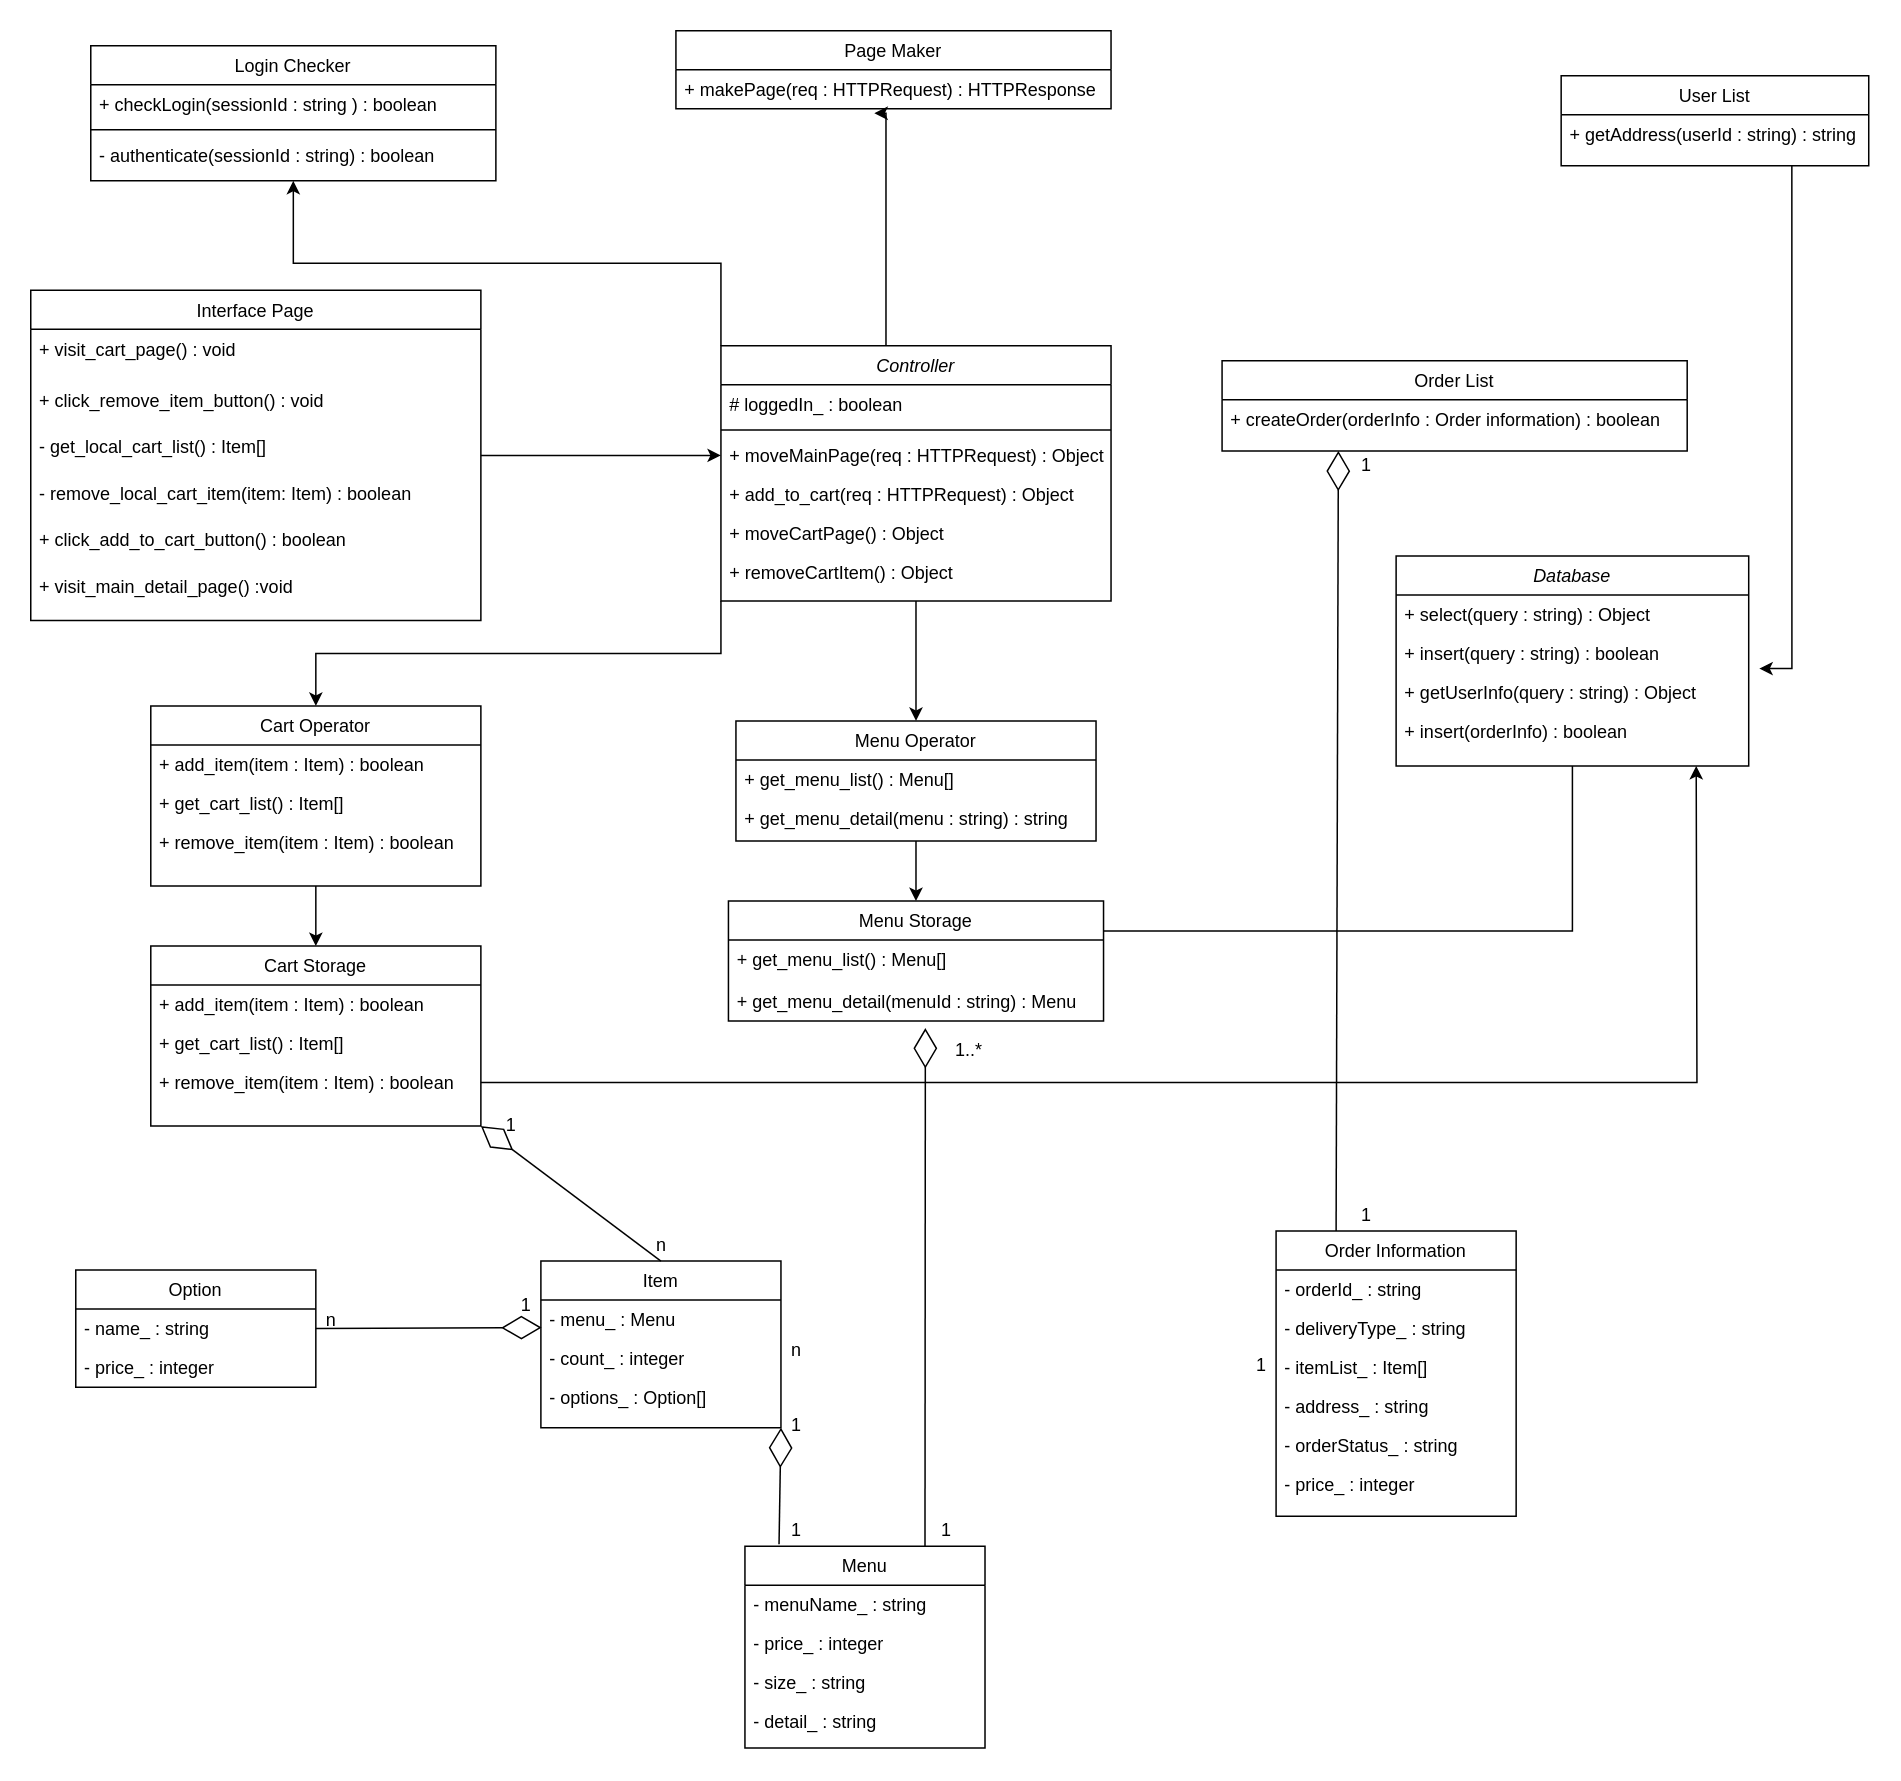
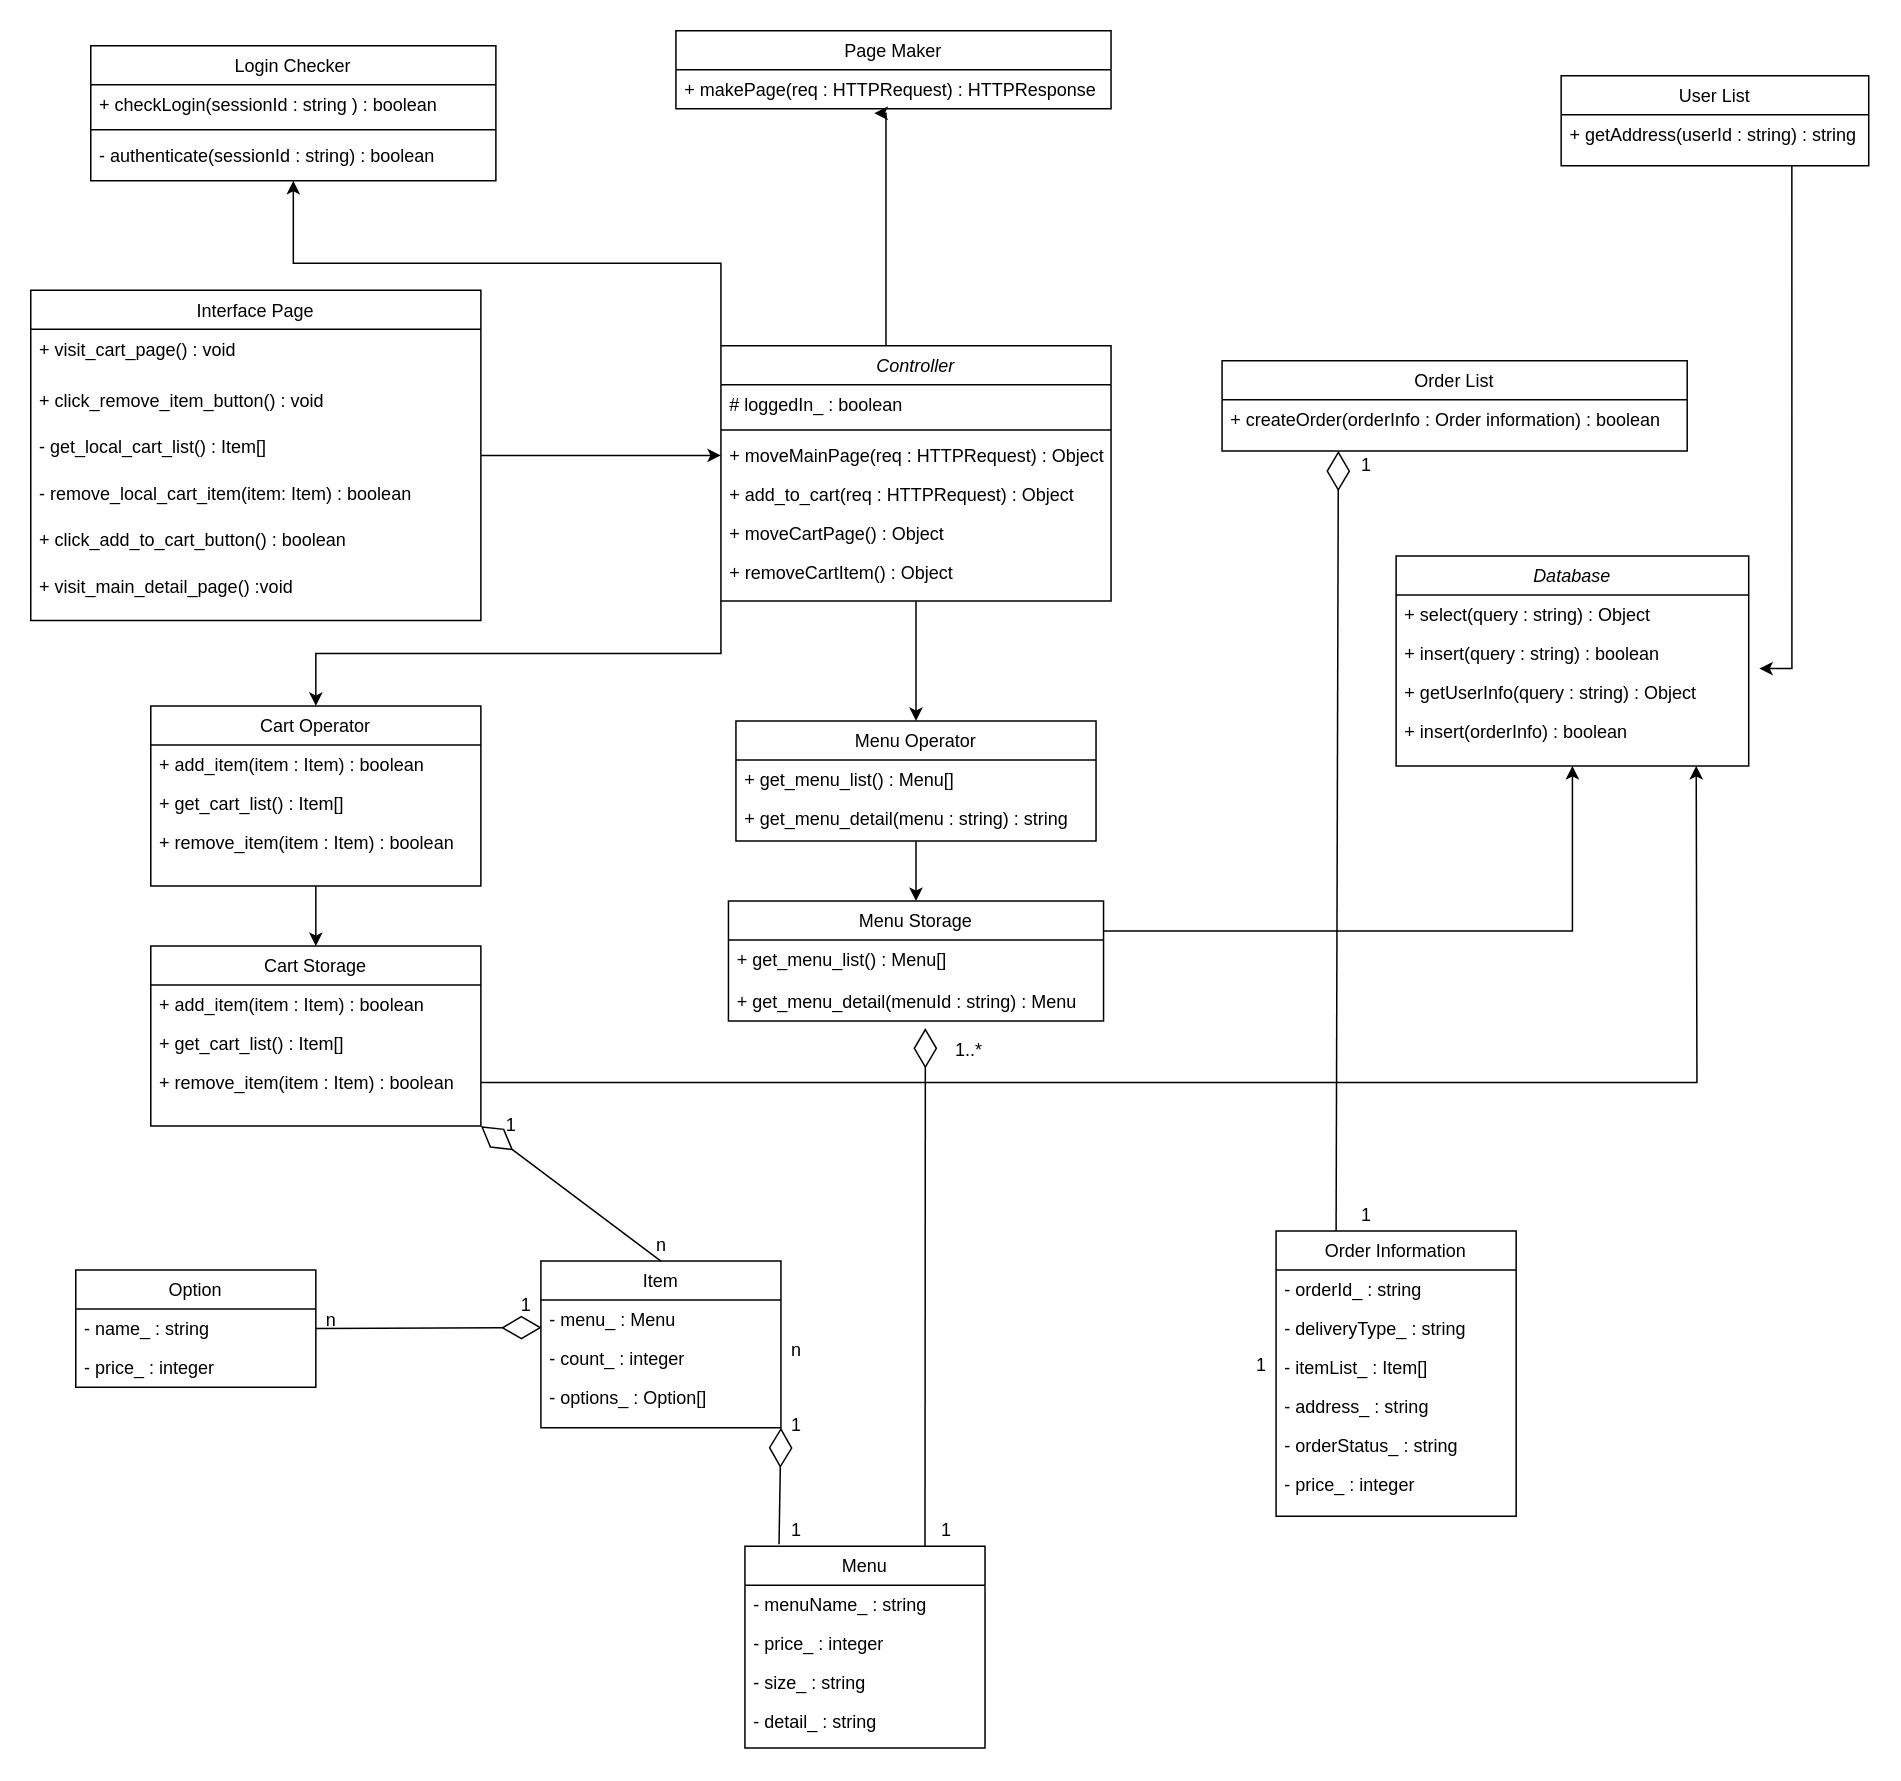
(1572, 773) -> (1572, 777)
